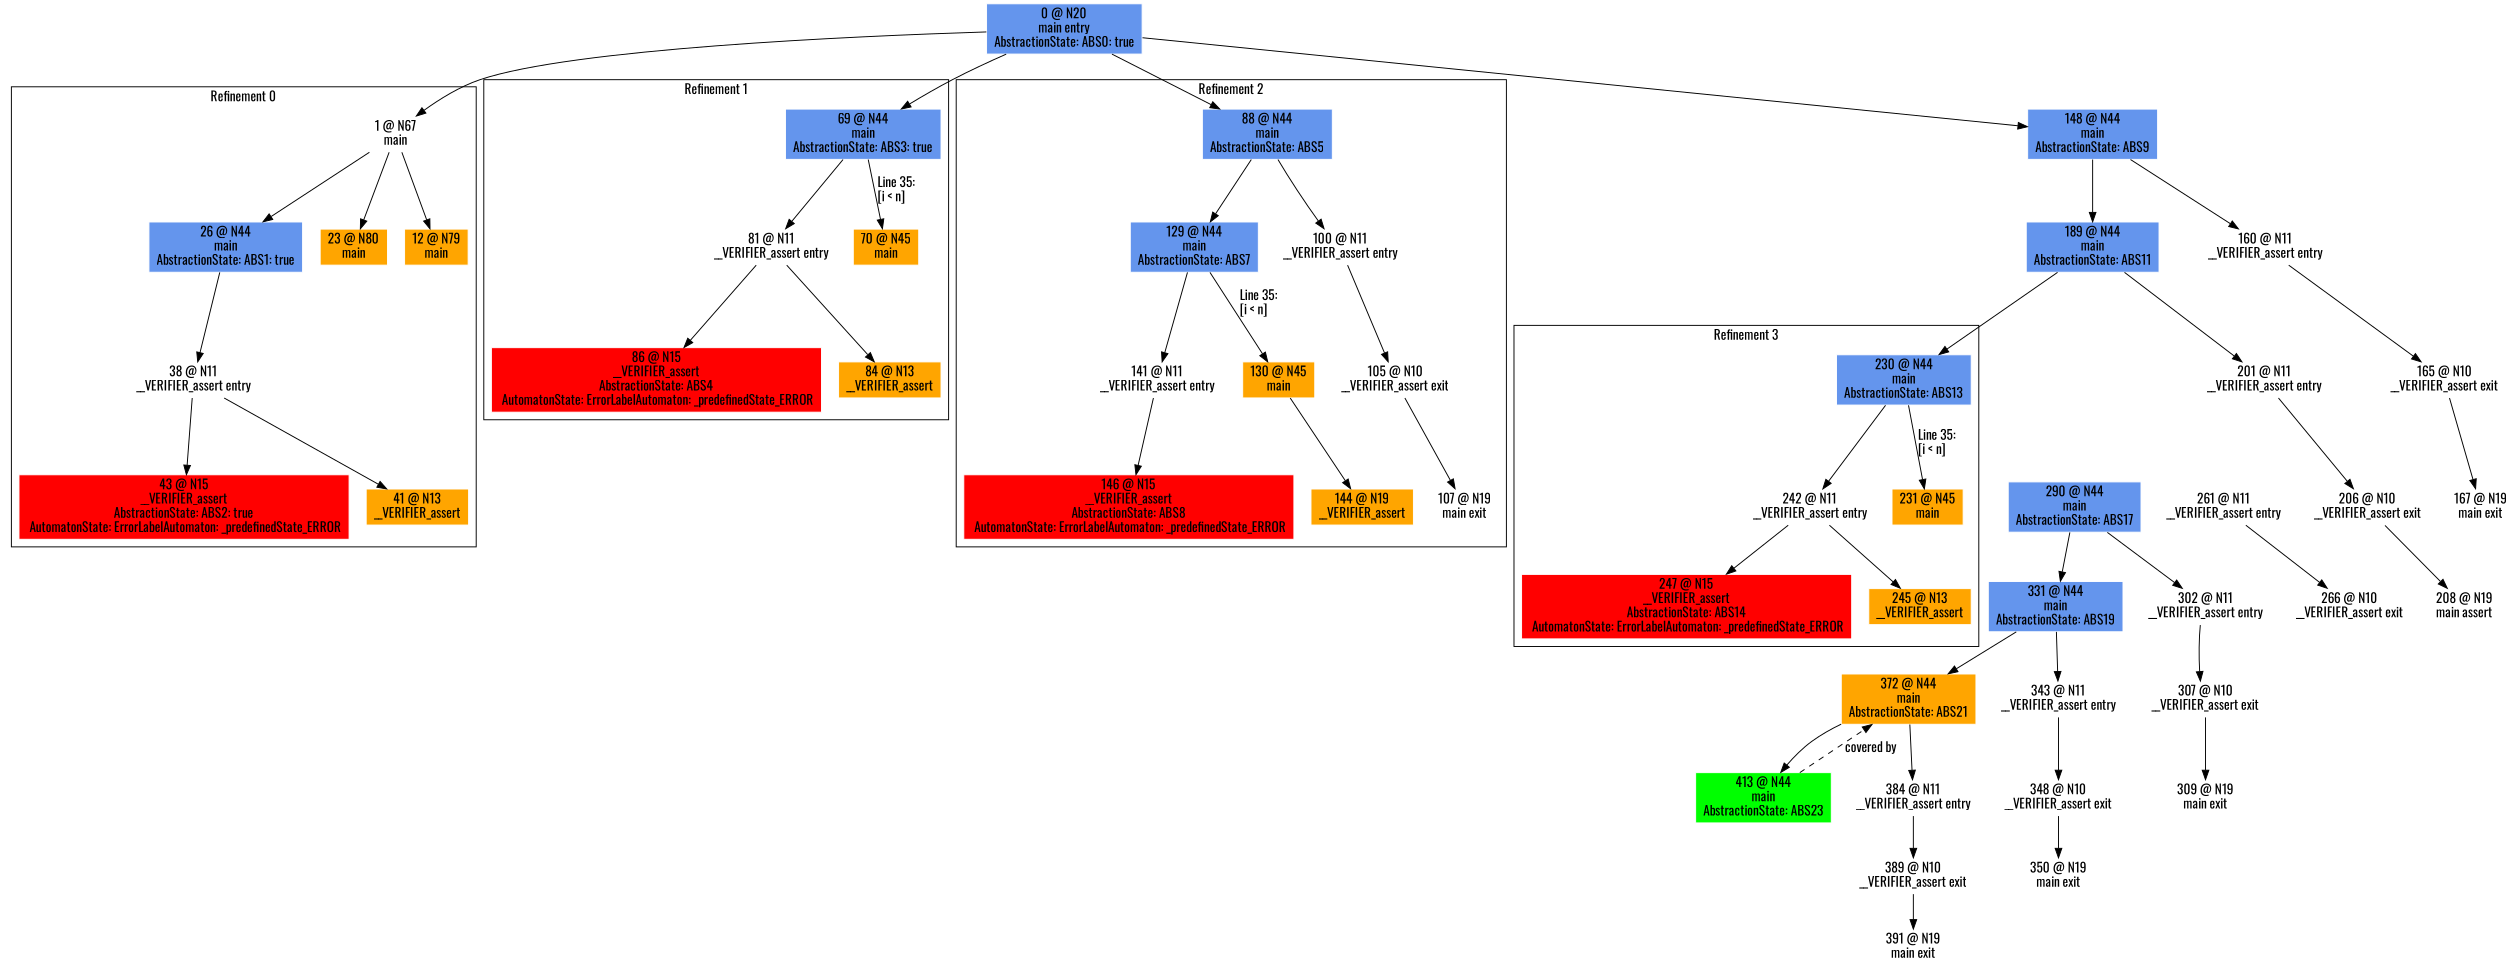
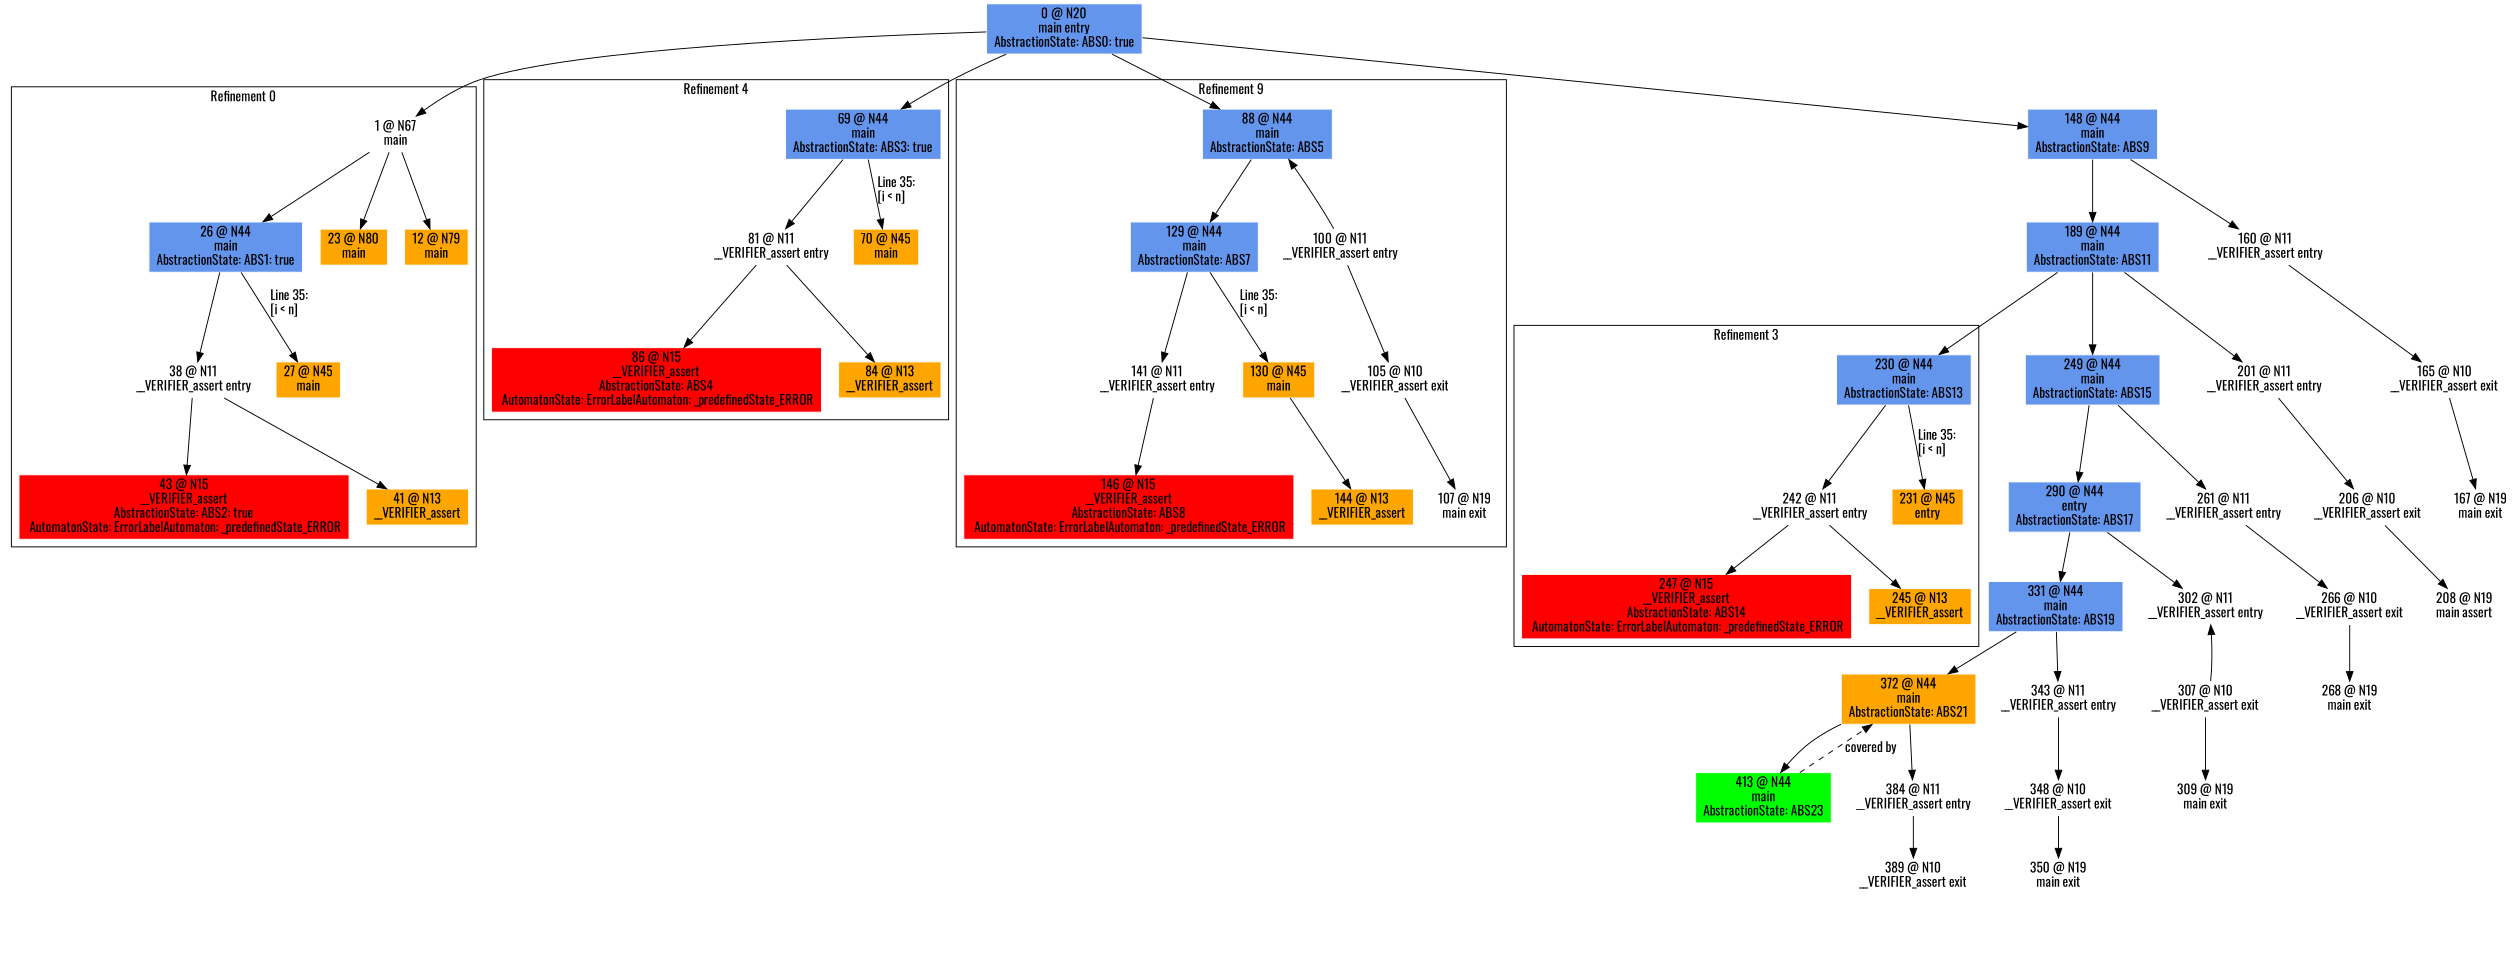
(716, 91) -> (716, 91)
(1231, 91) -> (1231, 91)
(1298, 191) -> (1315, 198)
none -> (308, 380)
none -> (2093, 380)
(1362, 507) -> (1362, 507)
(1928, 507) -> (1928, 507)
(2075, 507) -> (2075, 507)
(2199, 648) -> (2212, 658)
none -> (2350, 699)
(1913, 947) -> none
